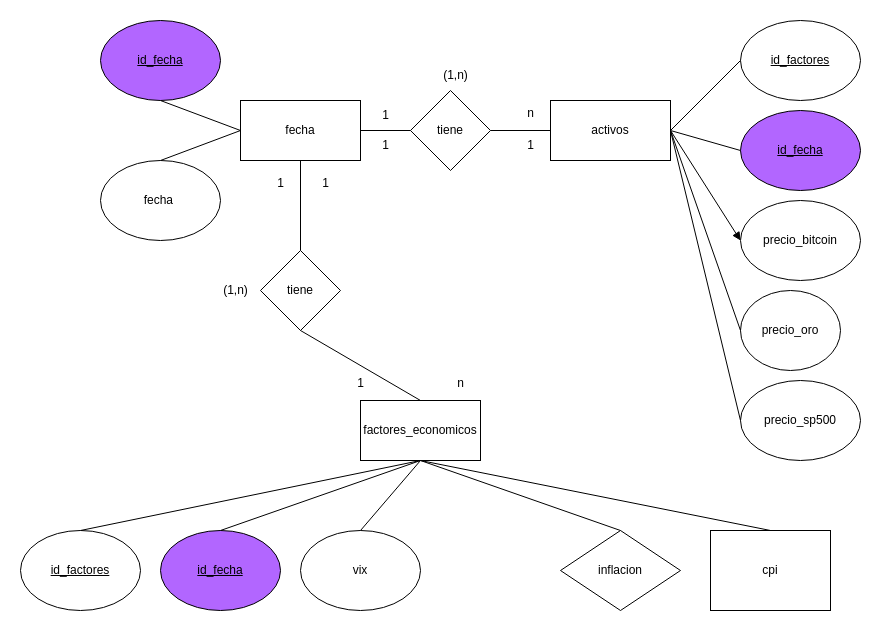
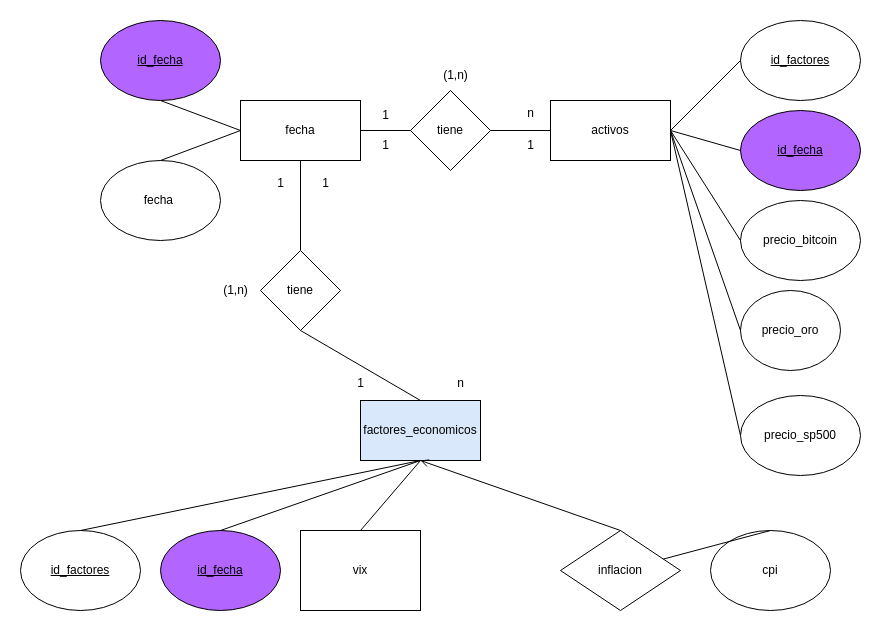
(735, 232) -> (737, 235)
(801, 421) -> (801, 436)
(421, 431) -> (421, 431)
(431, 464) -> (430, 464)
(600, 496) -> (717, 545)
(361, 571) -> (361, 571)
(771, 571) -> (771, 571)
